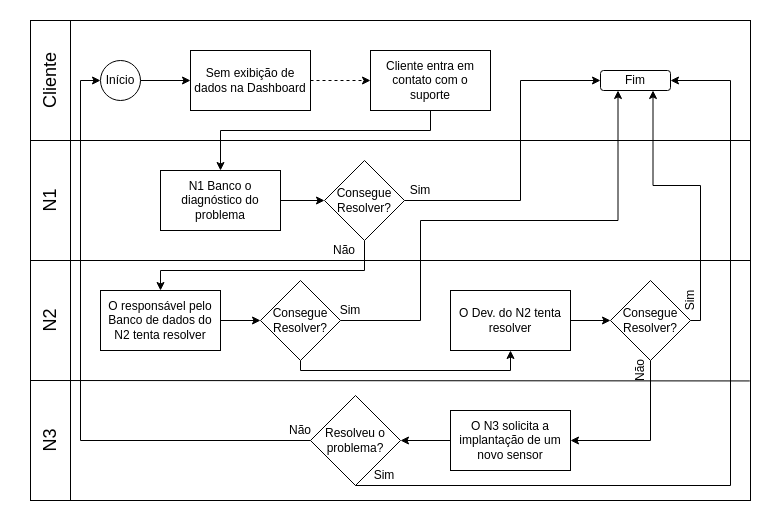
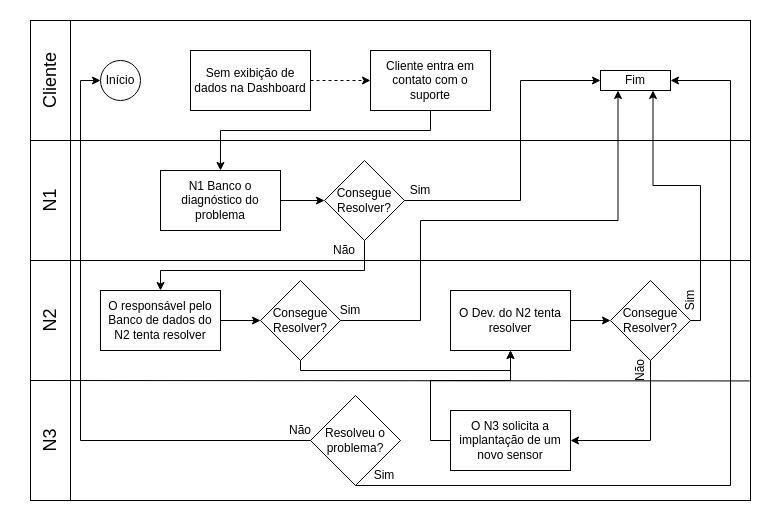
(162, 81) -> none
(636, 81) -> (636, 81)
(420, 441) -> (431, 413)
